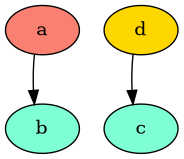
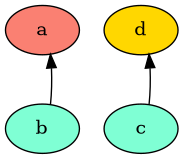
(33, 72) -> (52, 86)
(132, 72) -> (150, 86)
